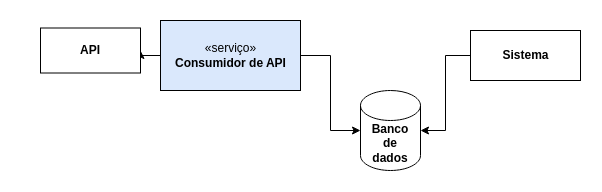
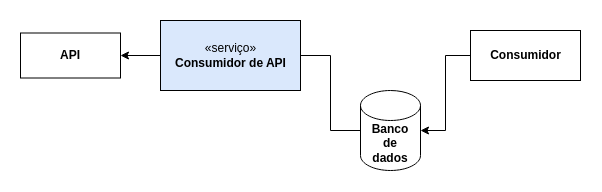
(91, 51) -> (71, 56)
(526, 56) -> (526, 56)
(352, 131) -> (355, 131)
